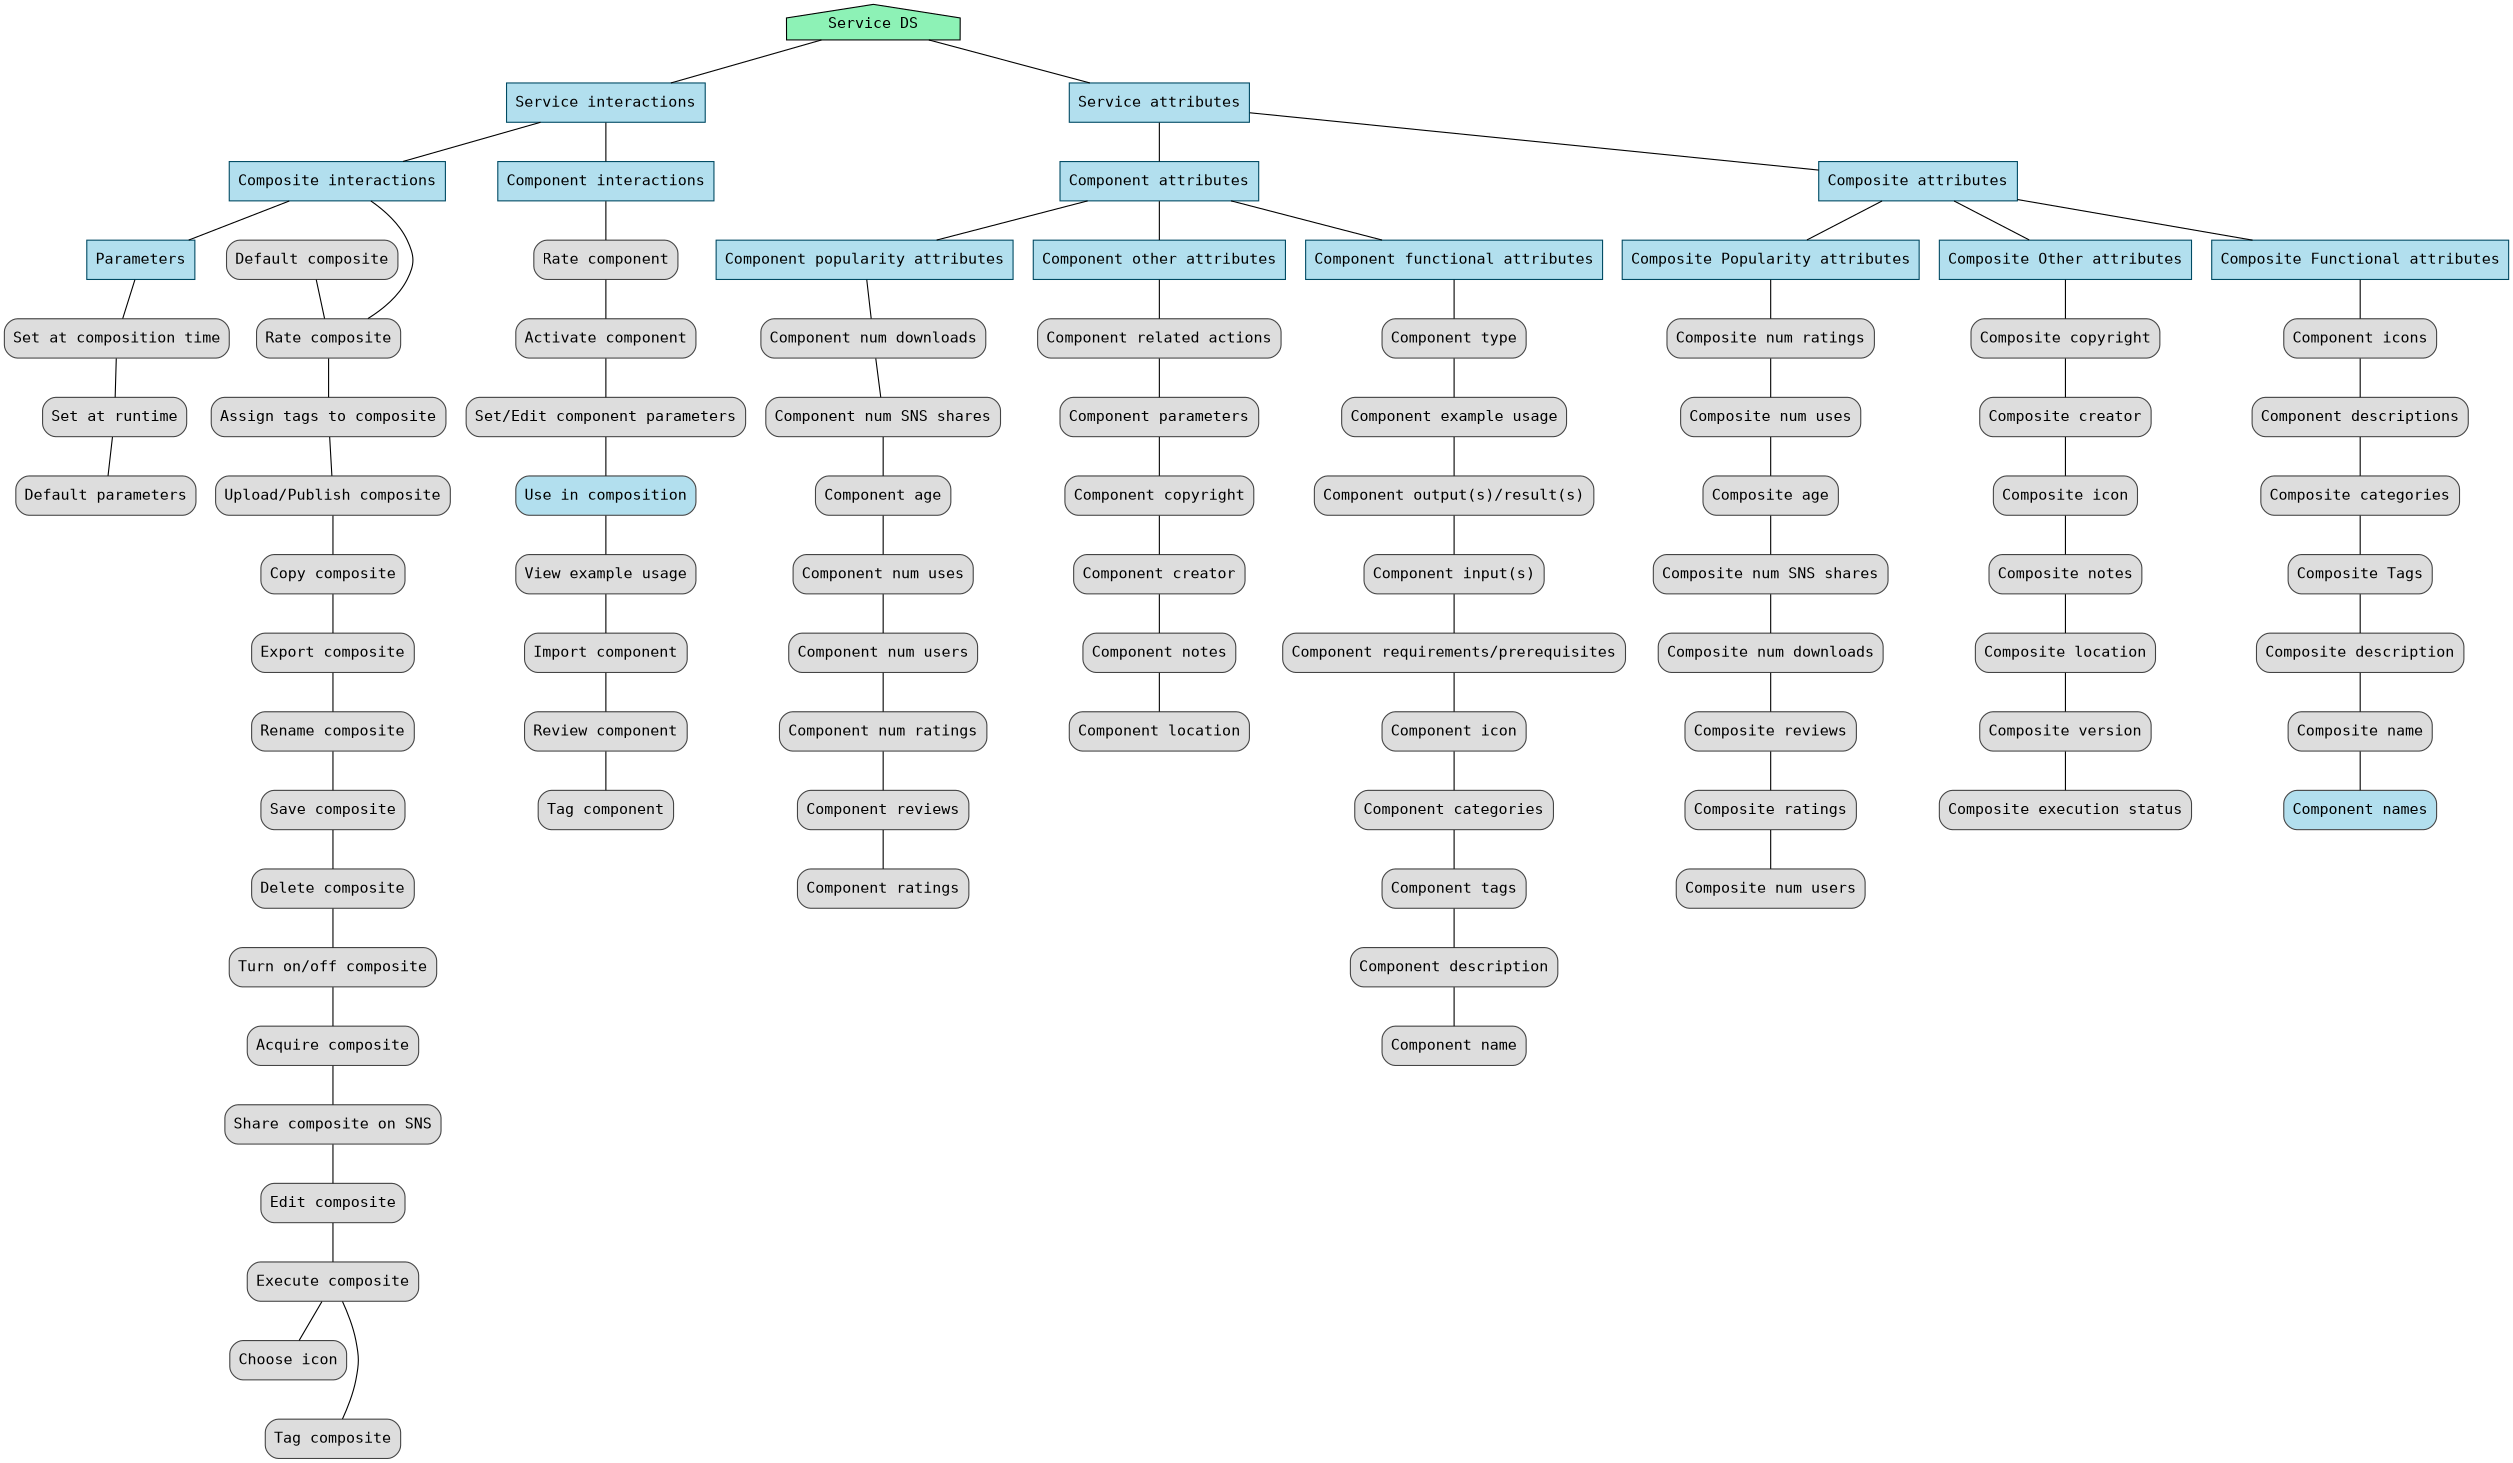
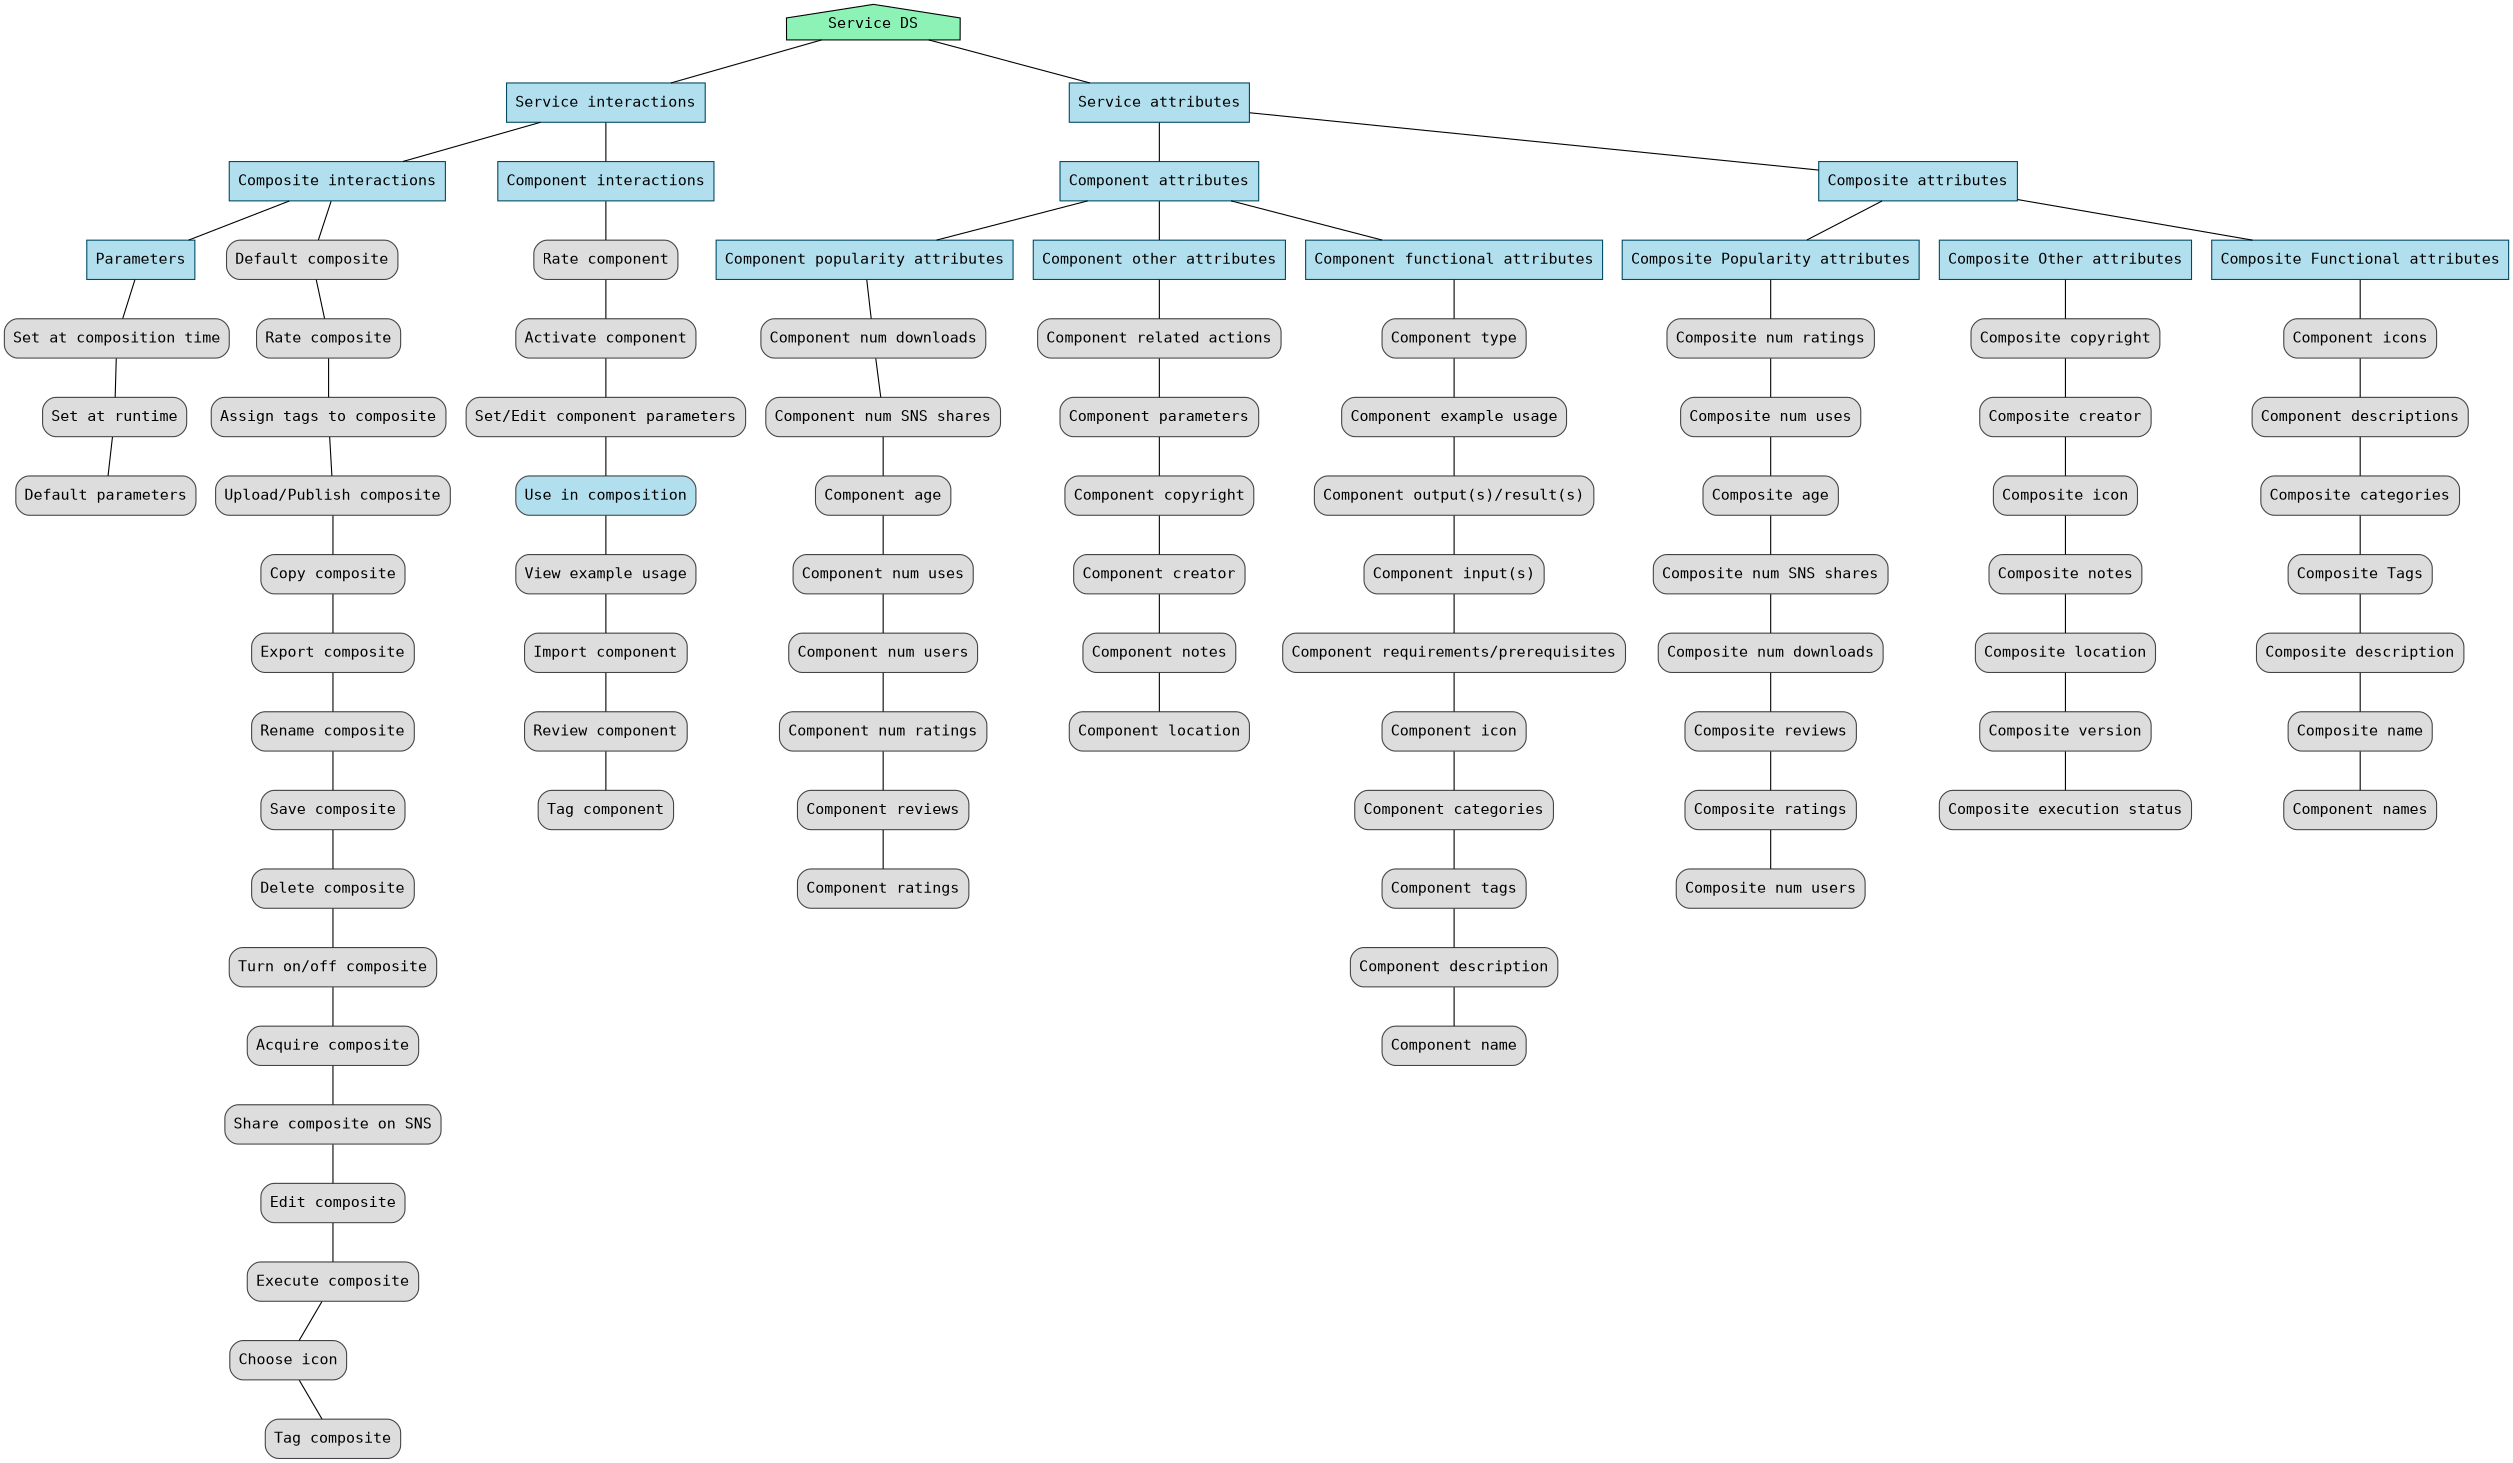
(1992, 220) -> none
(413, 261) -> (325, 221)
(2360, 810) -> (2360, 810)
(358, 1360) -> (311, 1400)
